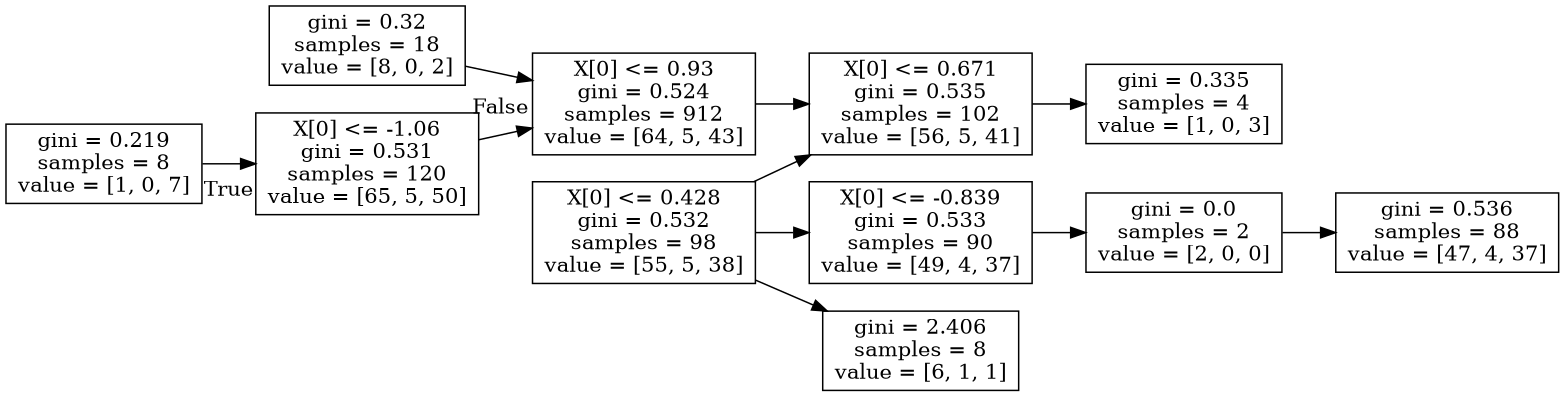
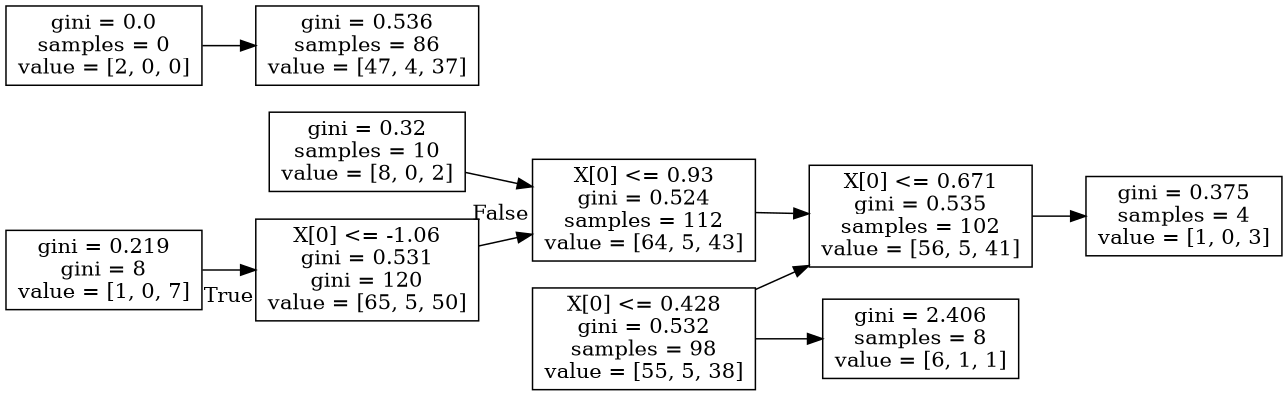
(367, 46) -> (367, 152)
(644, 104) -> (644, 210)
(1184, 104) -> (1184, 216)
(104, 164) -> (104, 270)
(367, 164) -> (367, 270)
(921, 233) -> none
(1184, 233) -> (104, 46)
(1447, 233) -> (367, 46)
